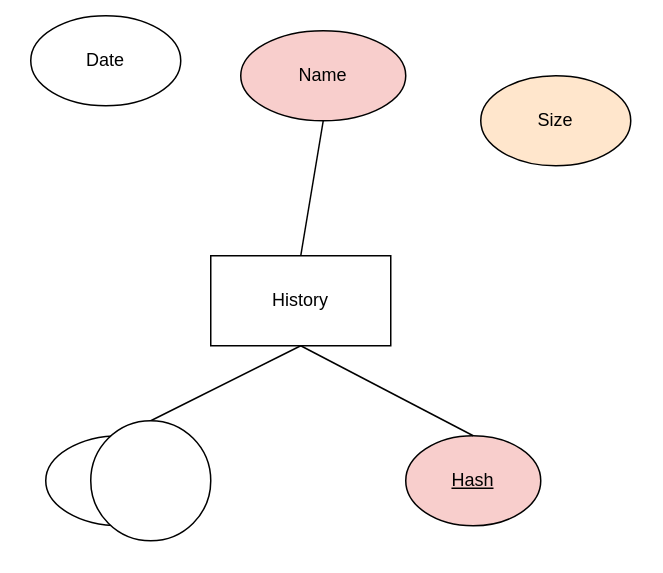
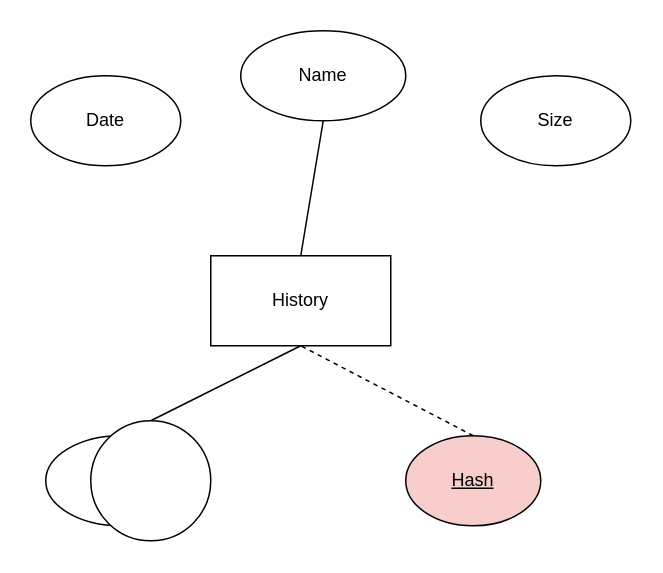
(106, 61) -> (106, 121)
(323, 76) -> (323, 76)
(556, 121) -> (556, 121)
(387, 391) -> (387, 391)
